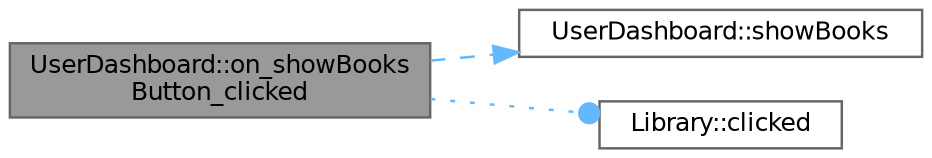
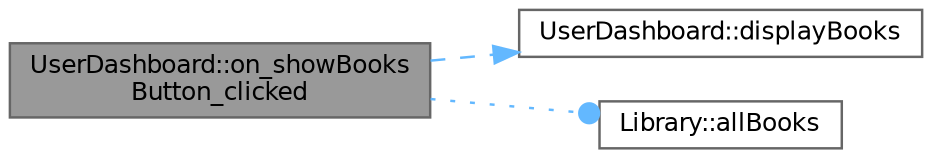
(721, 33) -> (721, 33)
(721, 125) -> (721, 125)
